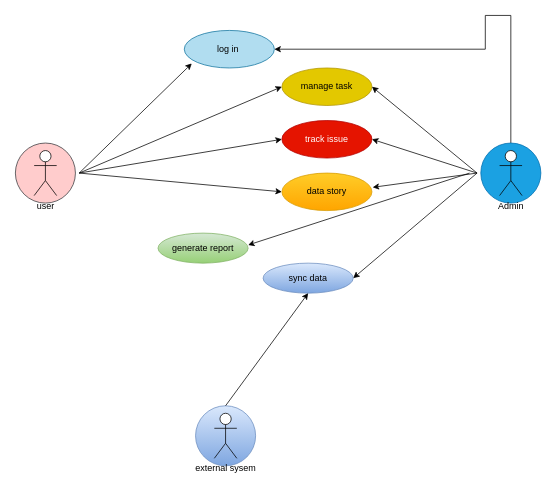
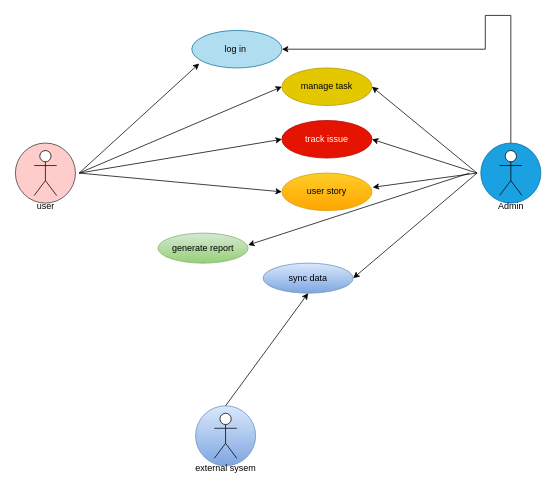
(229, 49) -> (237, 49)
(327, 192) -> (327, 192)
